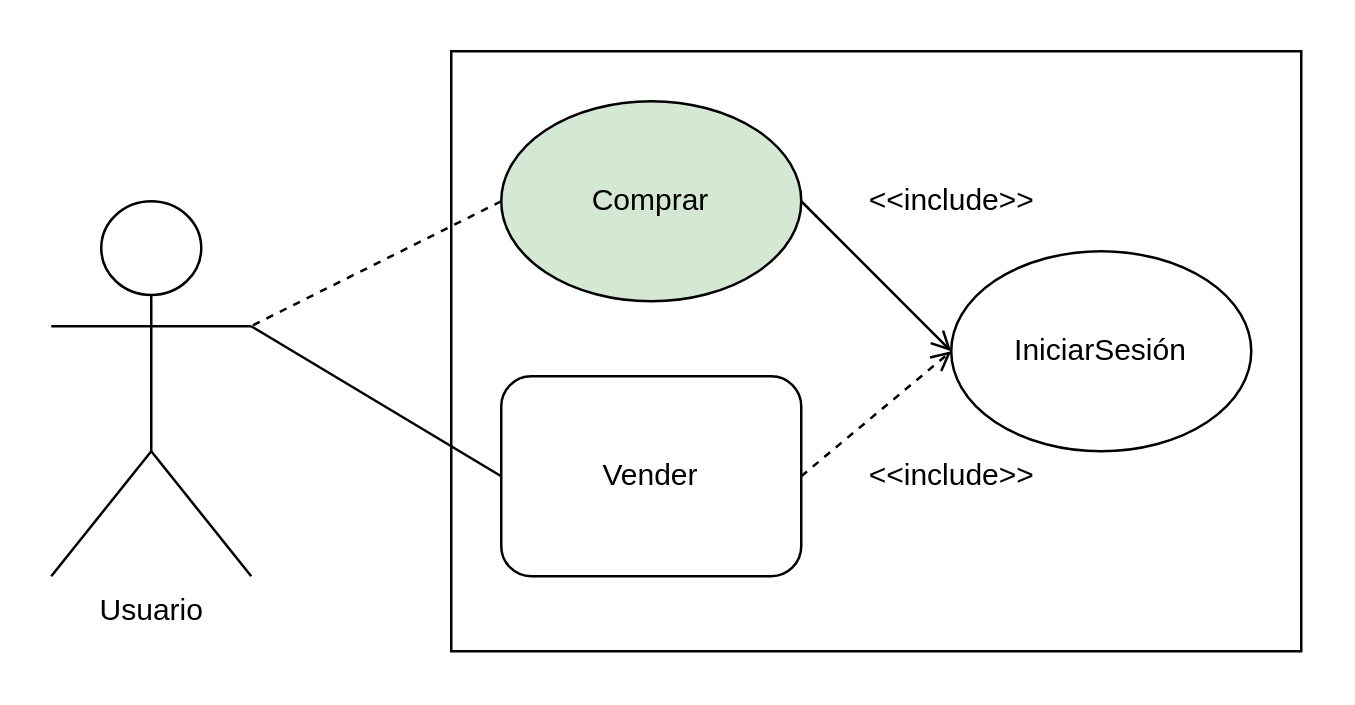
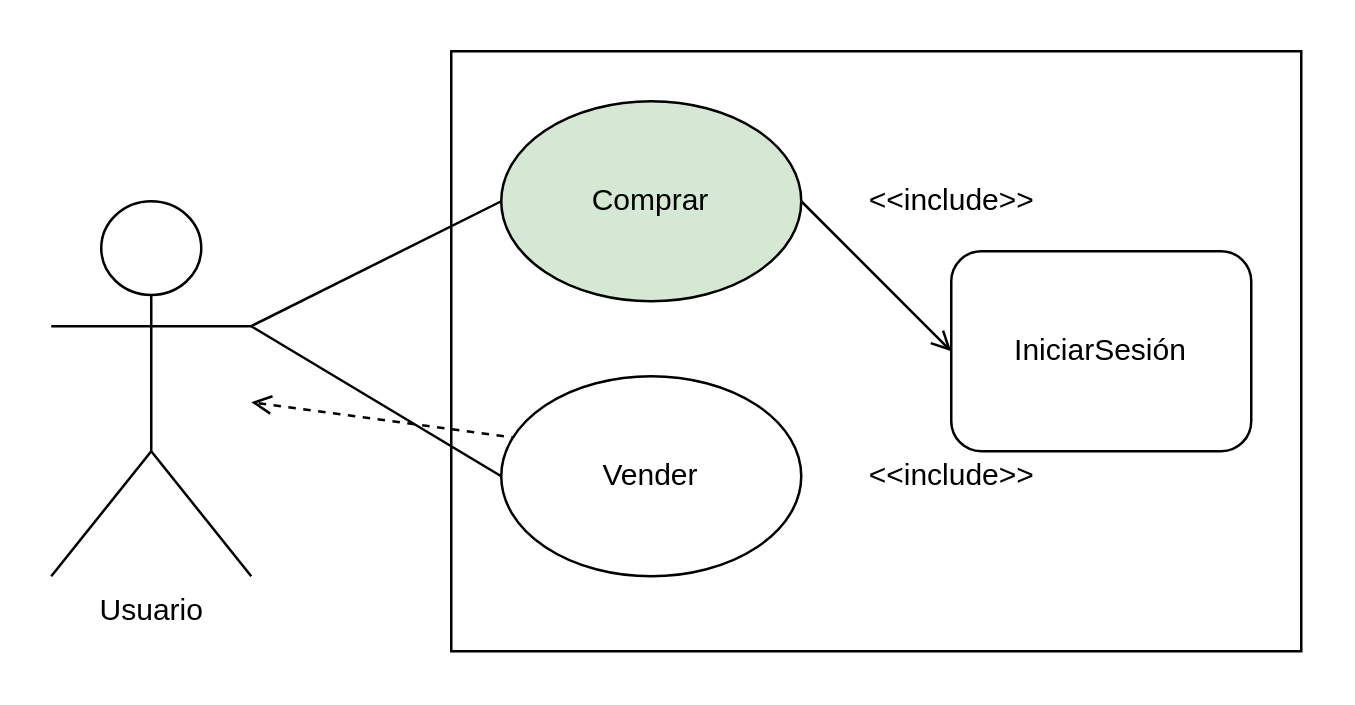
(378, 263) -> (378, 263)
(1101, 351) -> (1101, 351)
(874, 416) -> (331, 413)
(651, 476) -> (651, 476)
